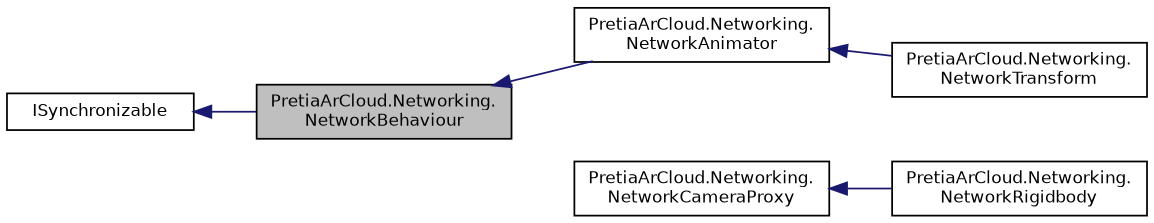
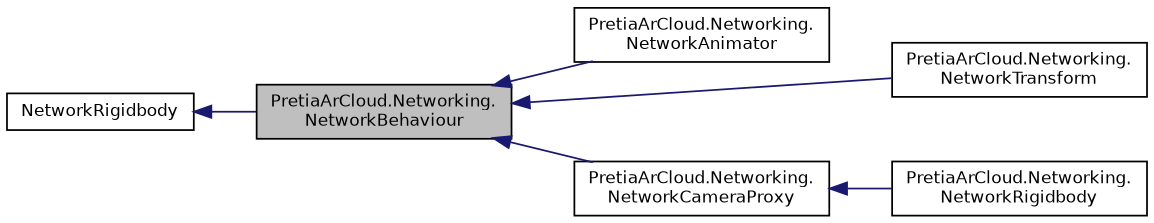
(869, 53) -> (711, 90)
(100, 112) -> (100, 112)
none -> (552, 152)
